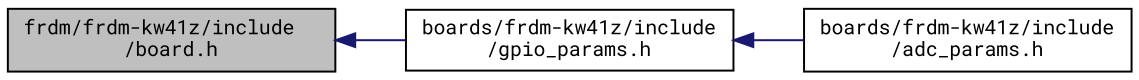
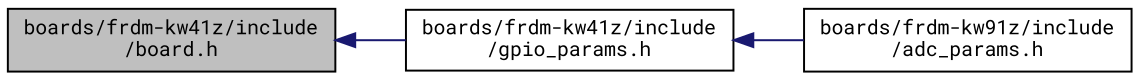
(172, 40) -> (172, 40)
(968, 40) -> (968, 40)
